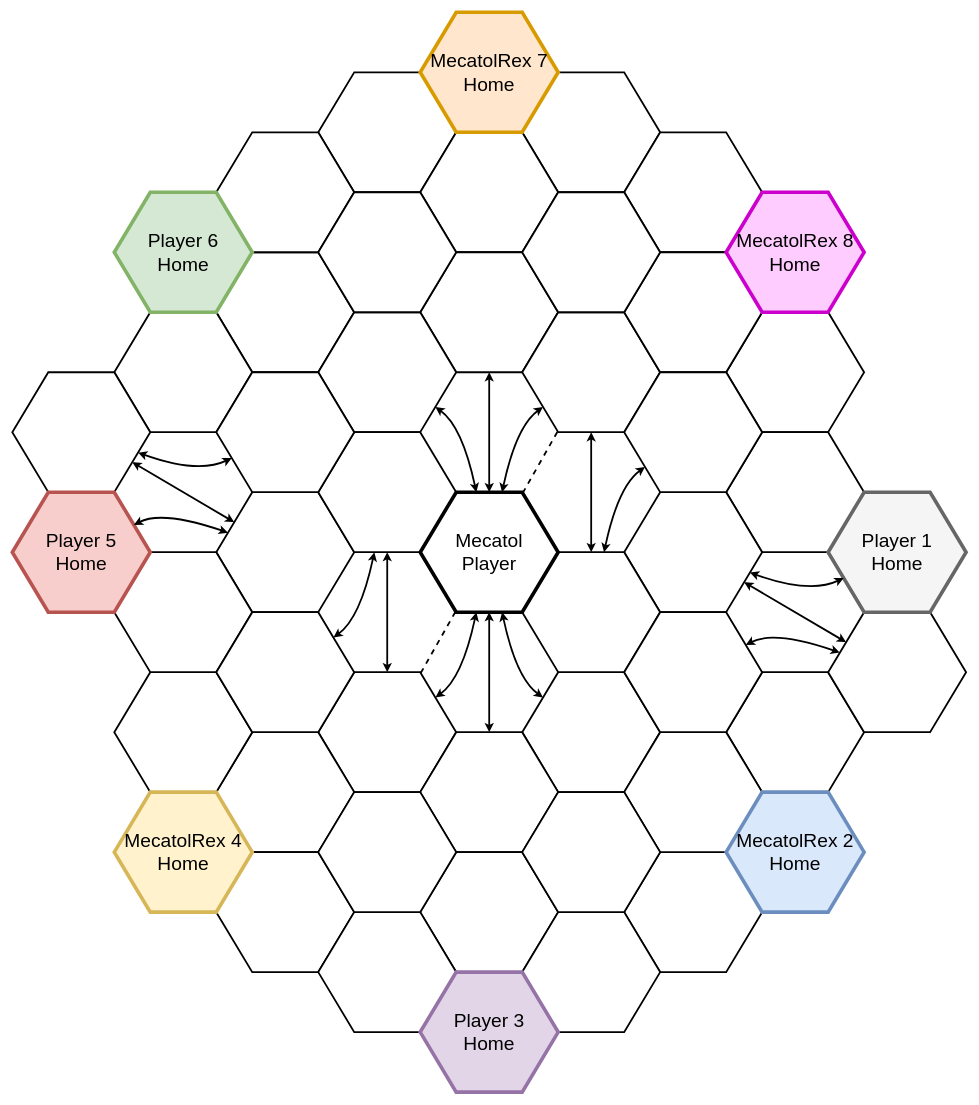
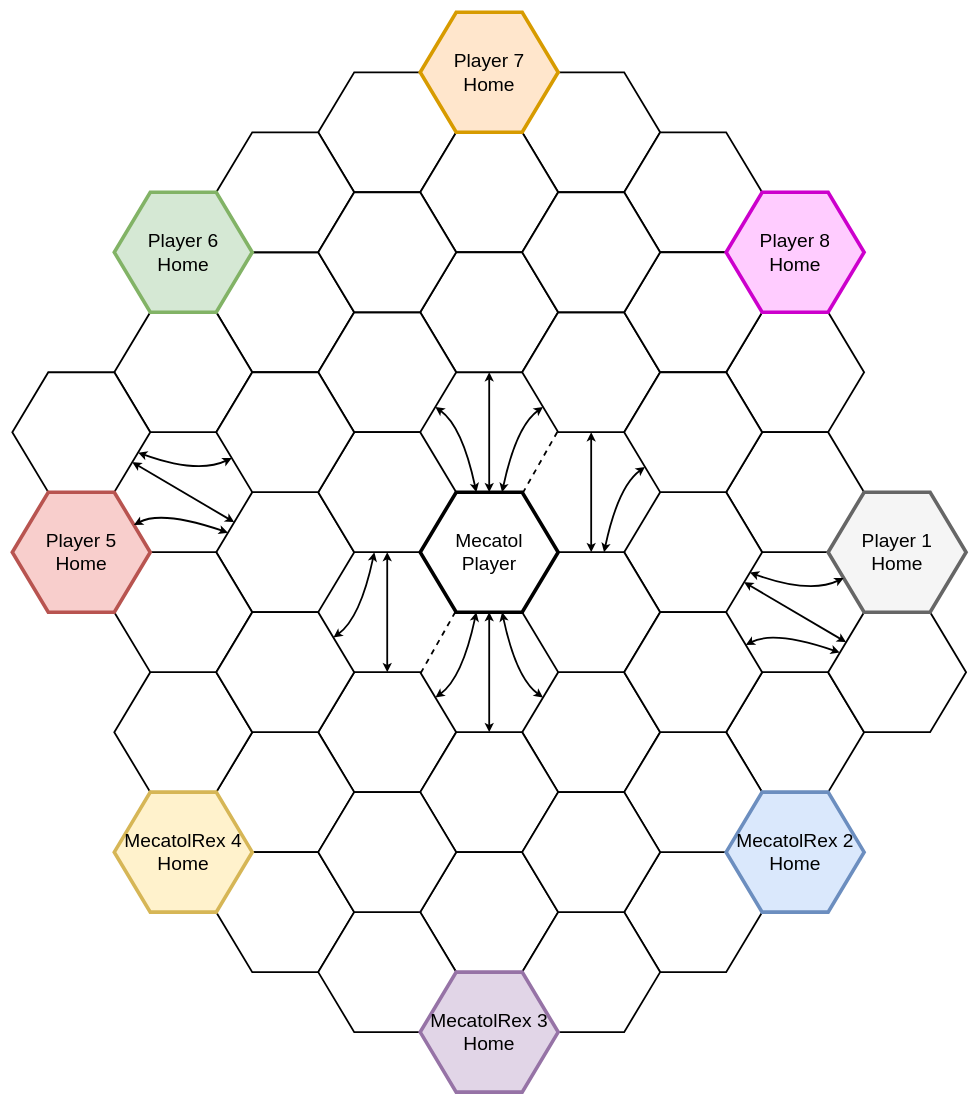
(489, 72) -> (489, 72)
(795, 252) -> (795, 252)
(489, 1032) -> (489, 1032)
